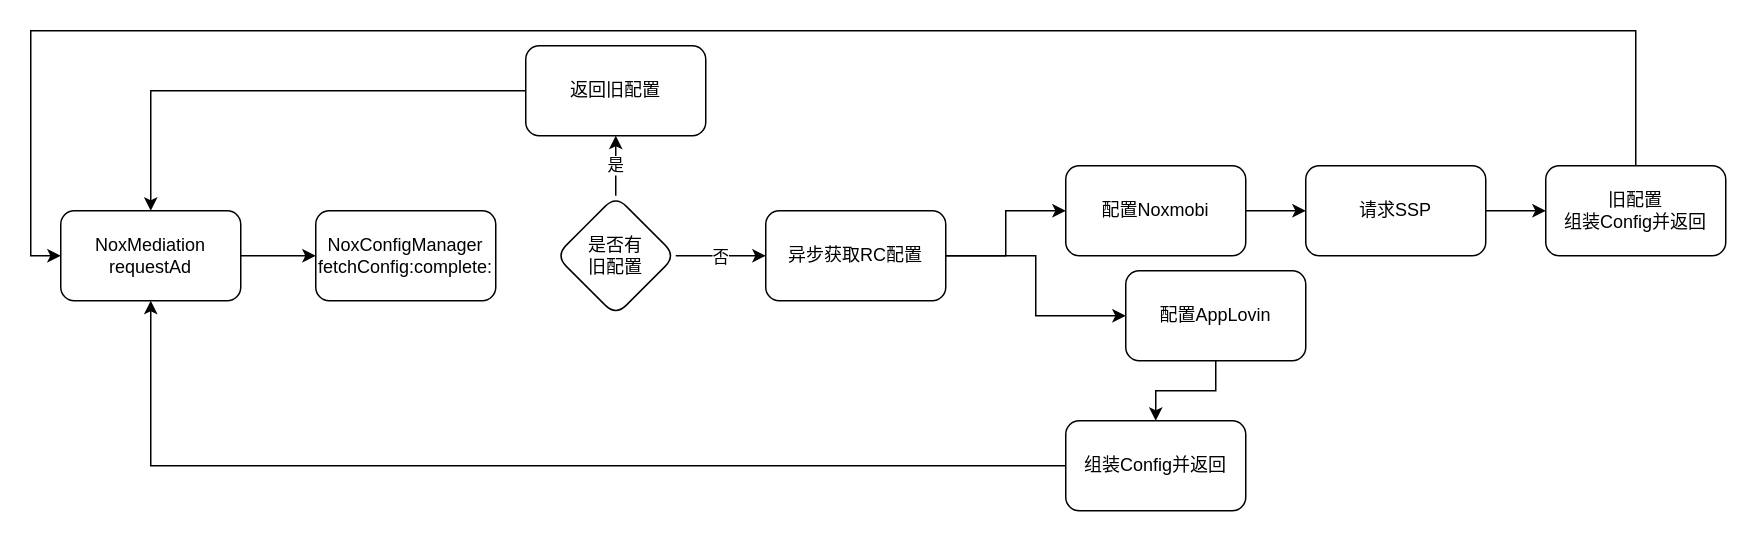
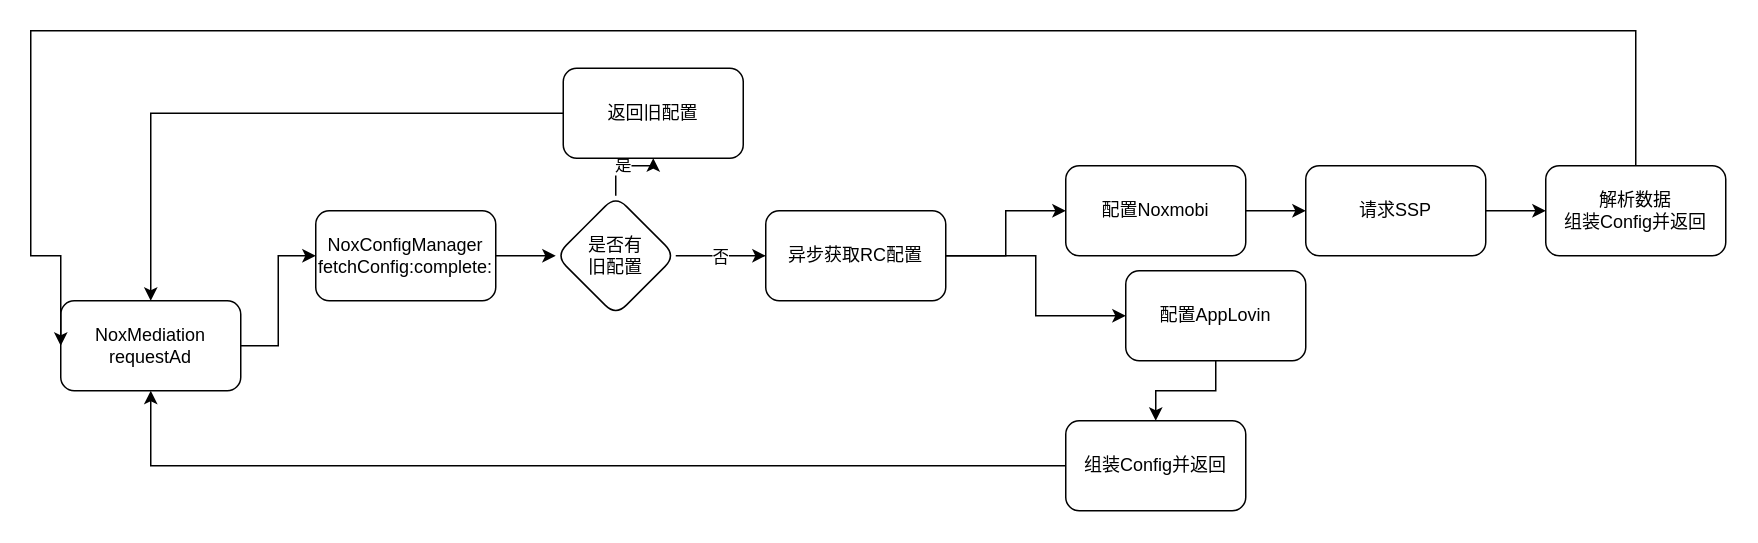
(616, 91) -> (653, 113)
(1636, 211) -> (1636, 211)
(151, 256) -> (151, 346)
none -> (521, 256)
